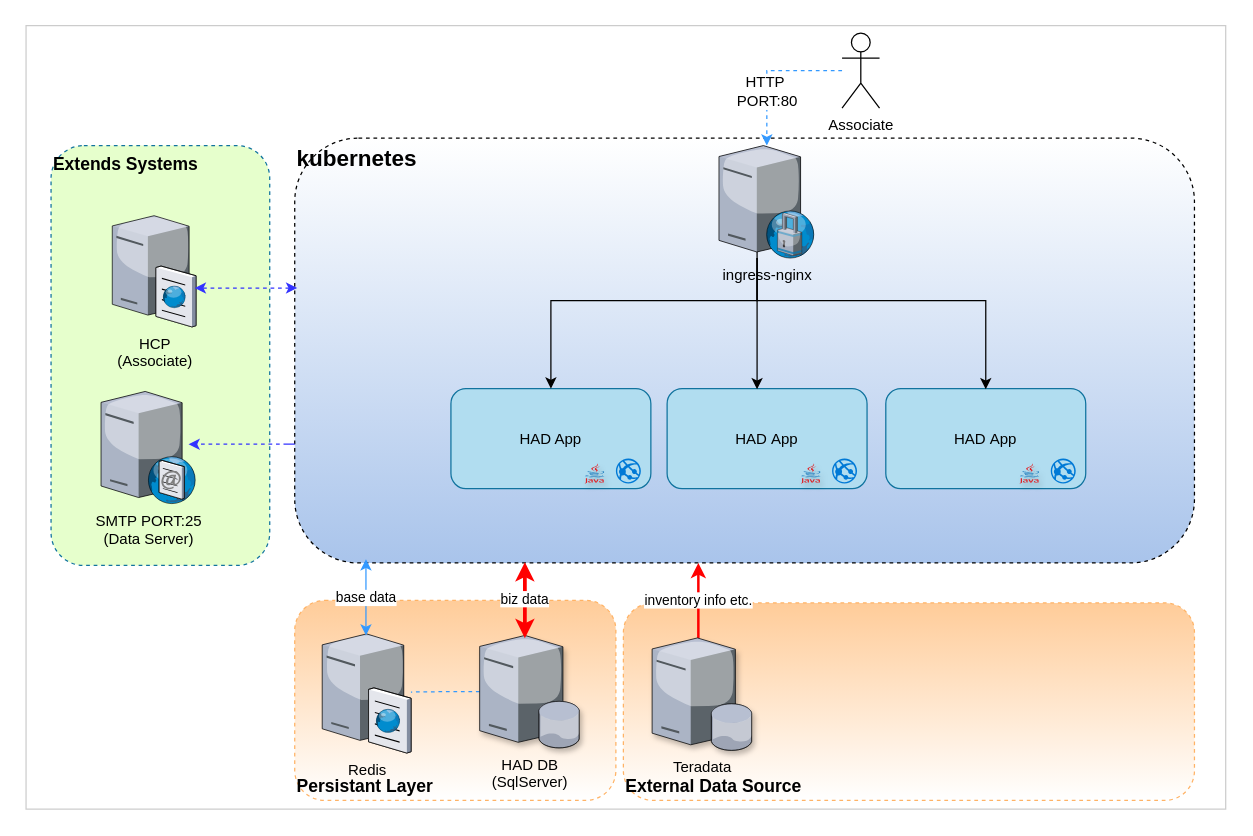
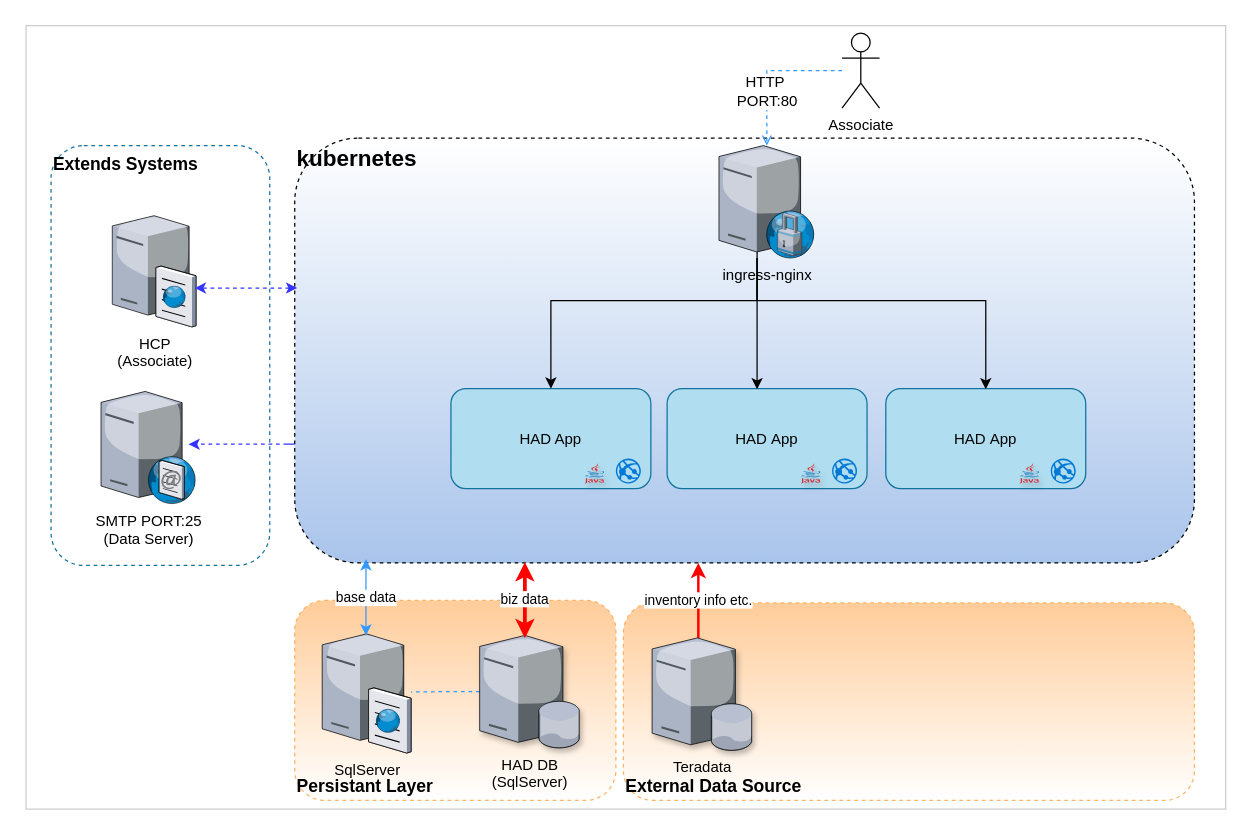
(767, 136) -> (767, 138)
(160, 356) -> (160, 356)
(368, 771) -> (368, 771)
